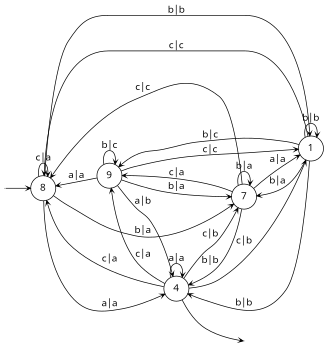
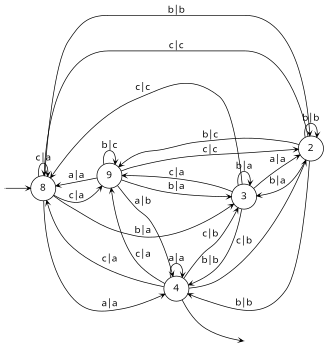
(311, 149) -> (311, 149)
(244, 197) -> (244, 197)
none -> (78, 202)
